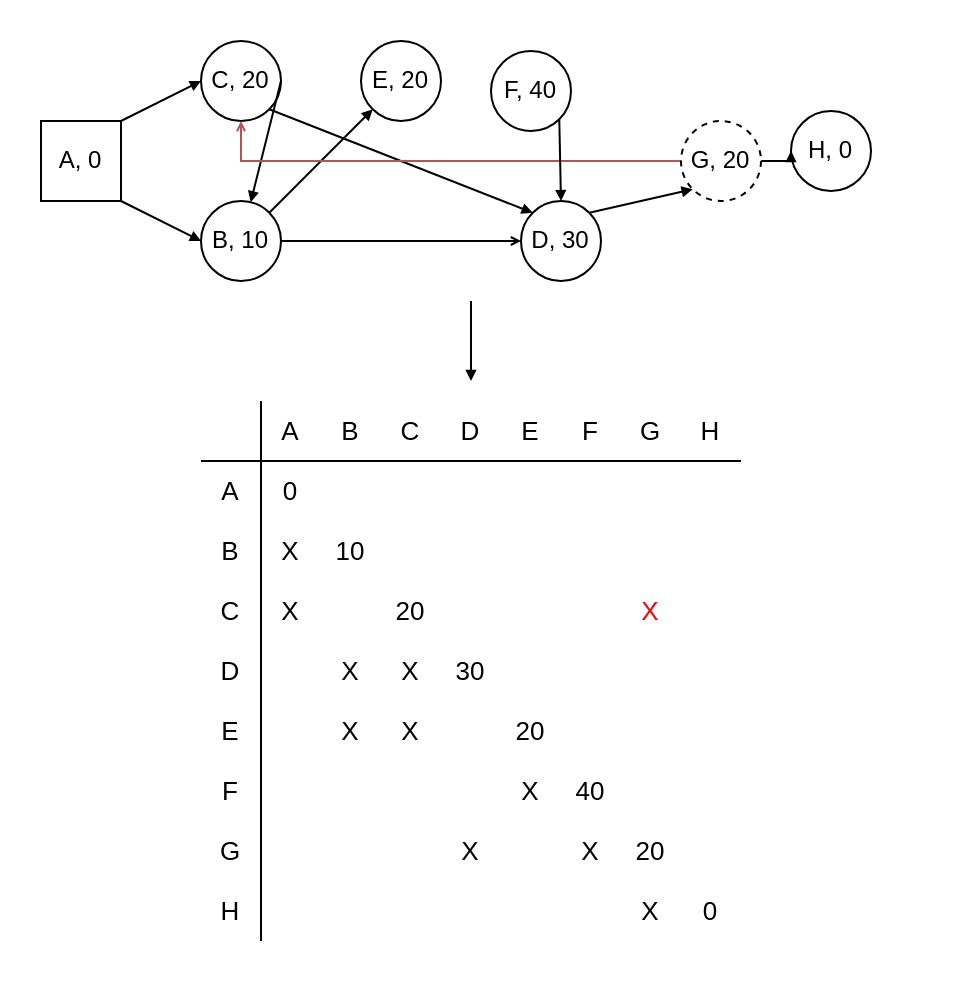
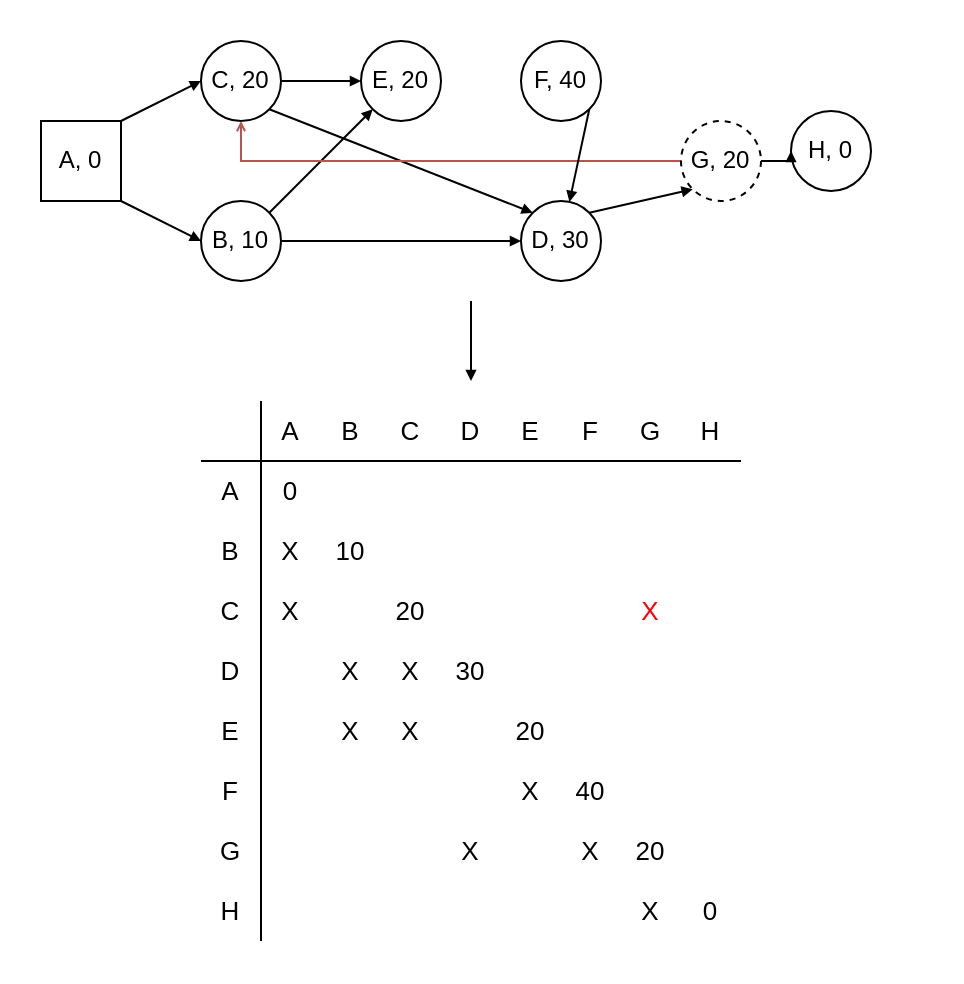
(531, 91) -> (561, 81)
(267, 137) -> (315, 81)
(511, 241) -> (509, 241)
